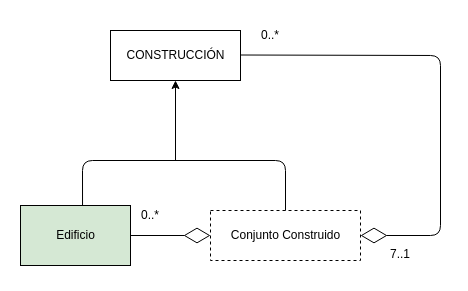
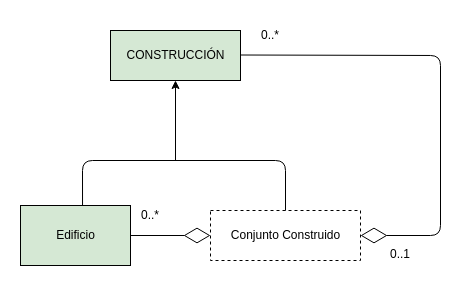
(176, 56) -> (176, 56)
(401, 255) -> (401, 255)
